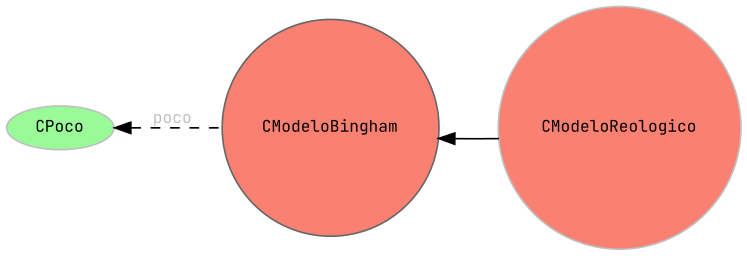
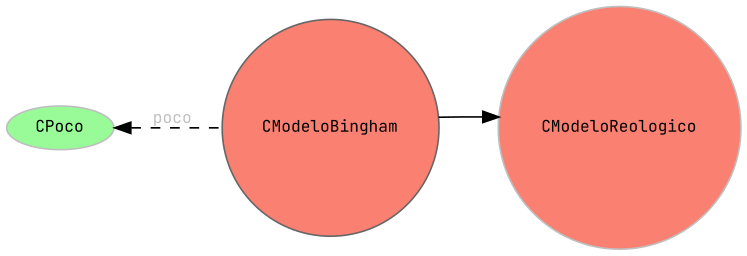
(477, 139) -> (461, 117)
